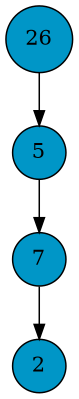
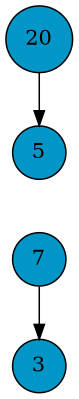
(39, 39) -> (39, 39)
(39, 199) -> none
(39, 366) -> (39, 366)
